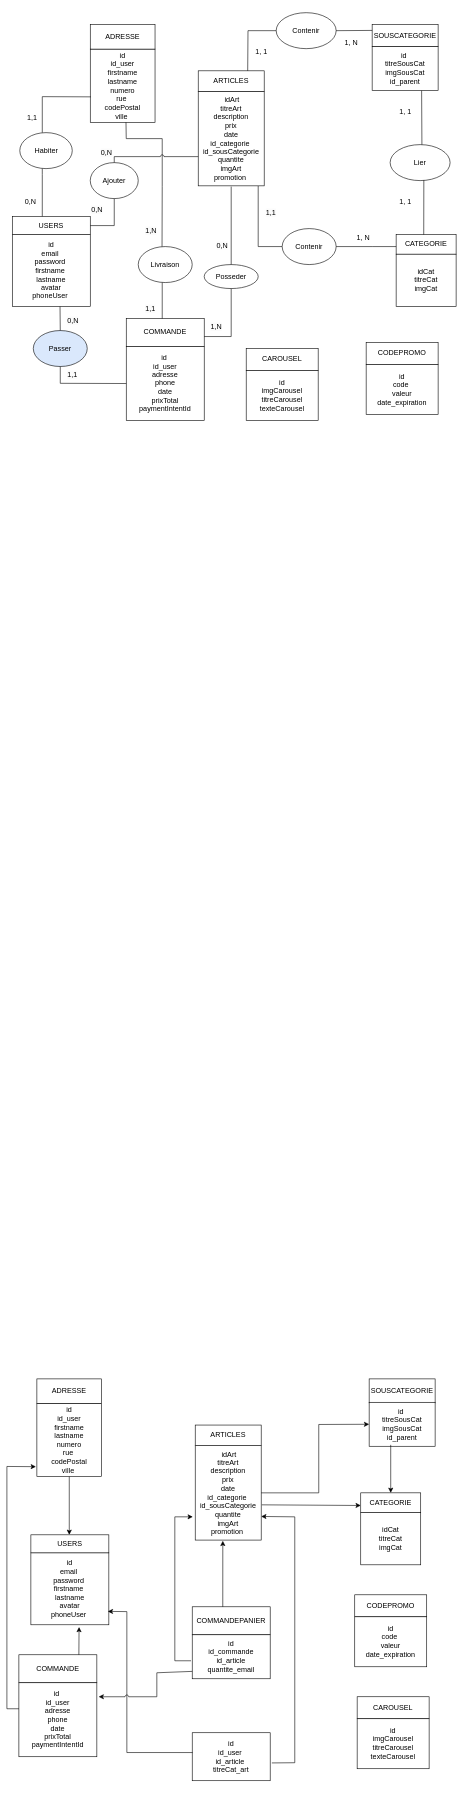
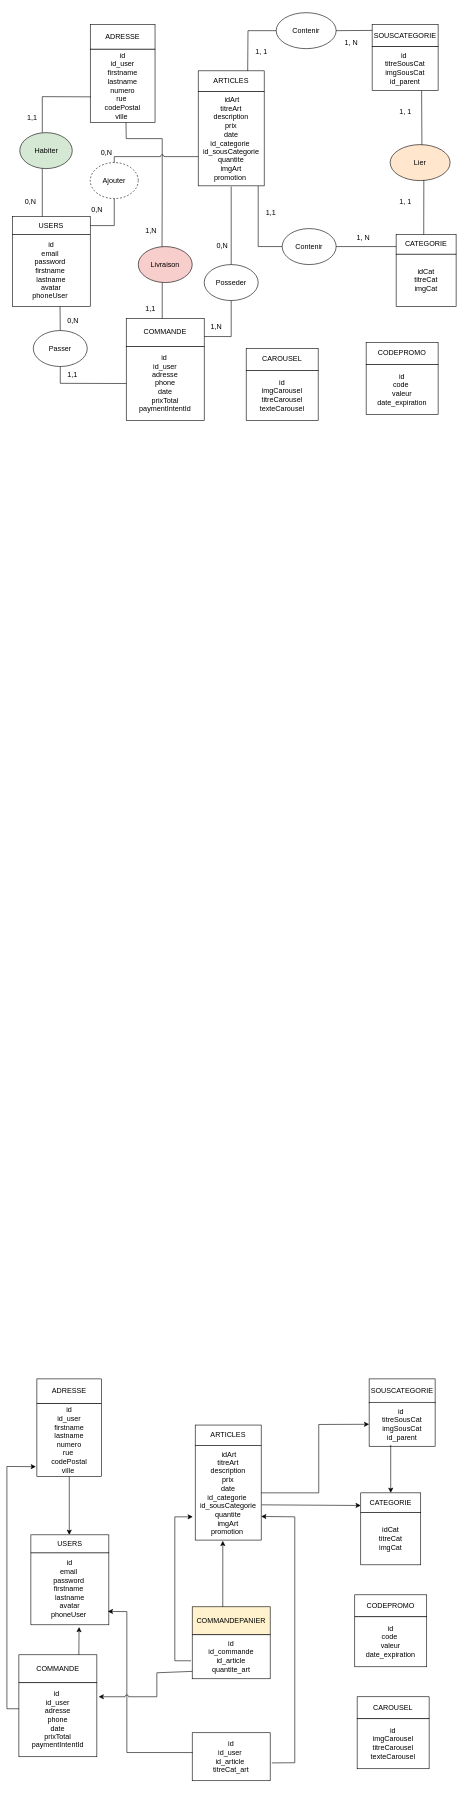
(46, 150) -> (46, 150)
(420, 162) -> (420, 162)
(114, 180) -> (114, 180)
(165, 264) -> (165, 264)
(231, 276) -> (231, 282)
(60, 348) -> (60, 348)
(231, 1621) -> (231, 1621)
(231, 1657) -> (231, 1657)
